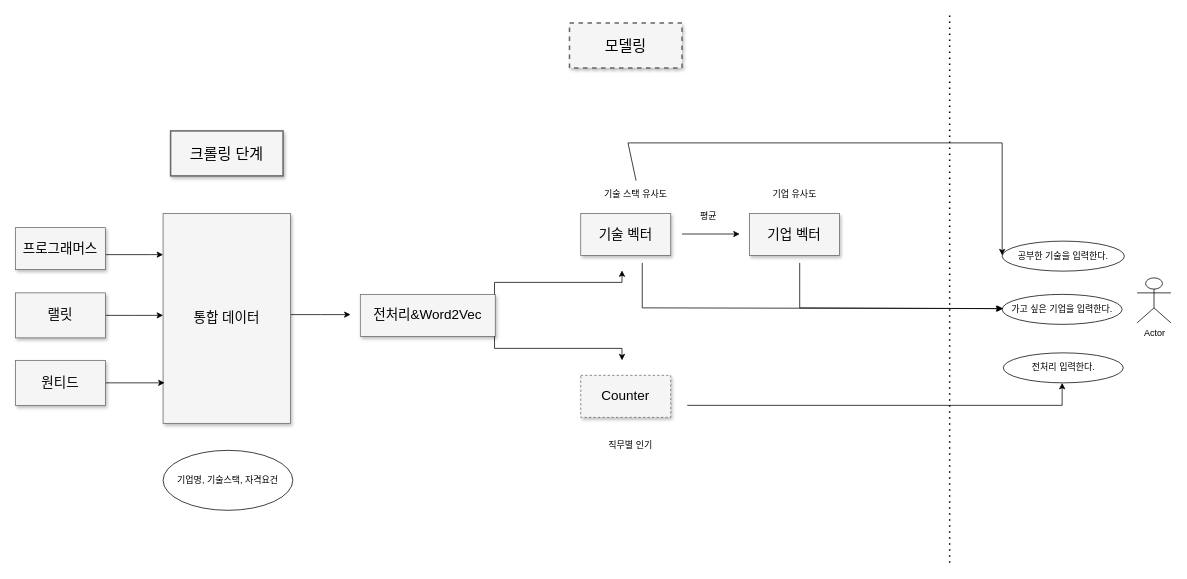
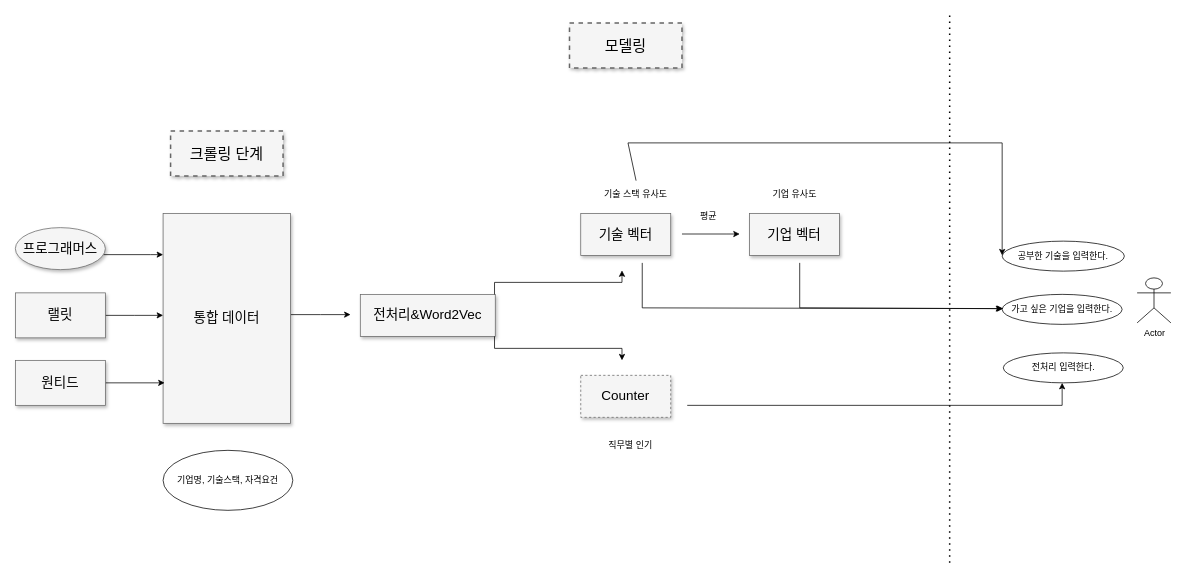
(227, 153) -> (227, 153)
(60, 249) -> (60, 249)
